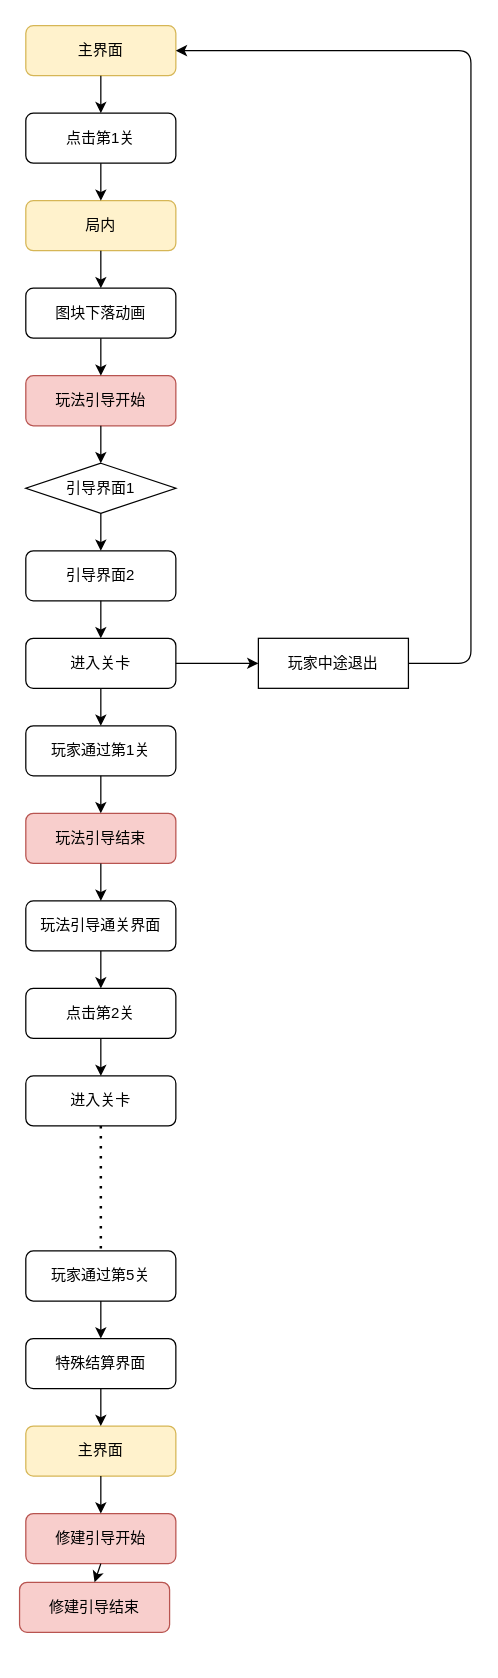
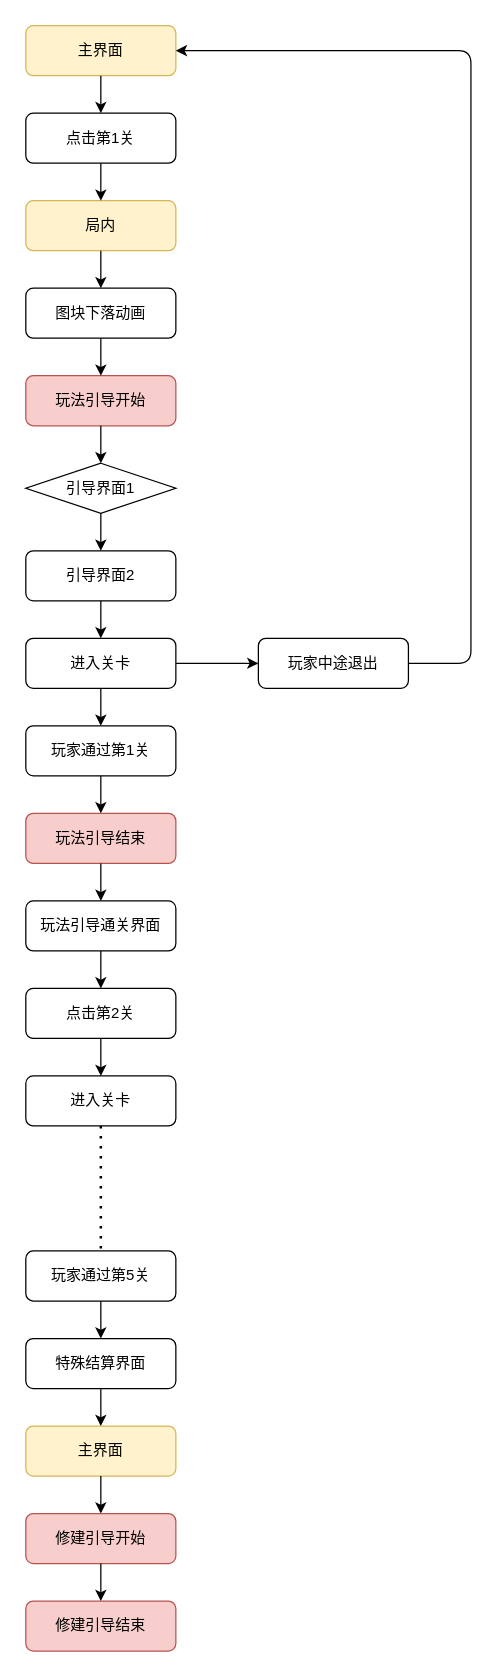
(333, 663) -> (333, 663)
(94, 1607) -> (101, 1626)
